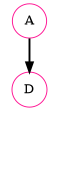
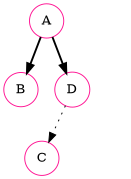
none -> (21, 90)
none -> (42, 158)
